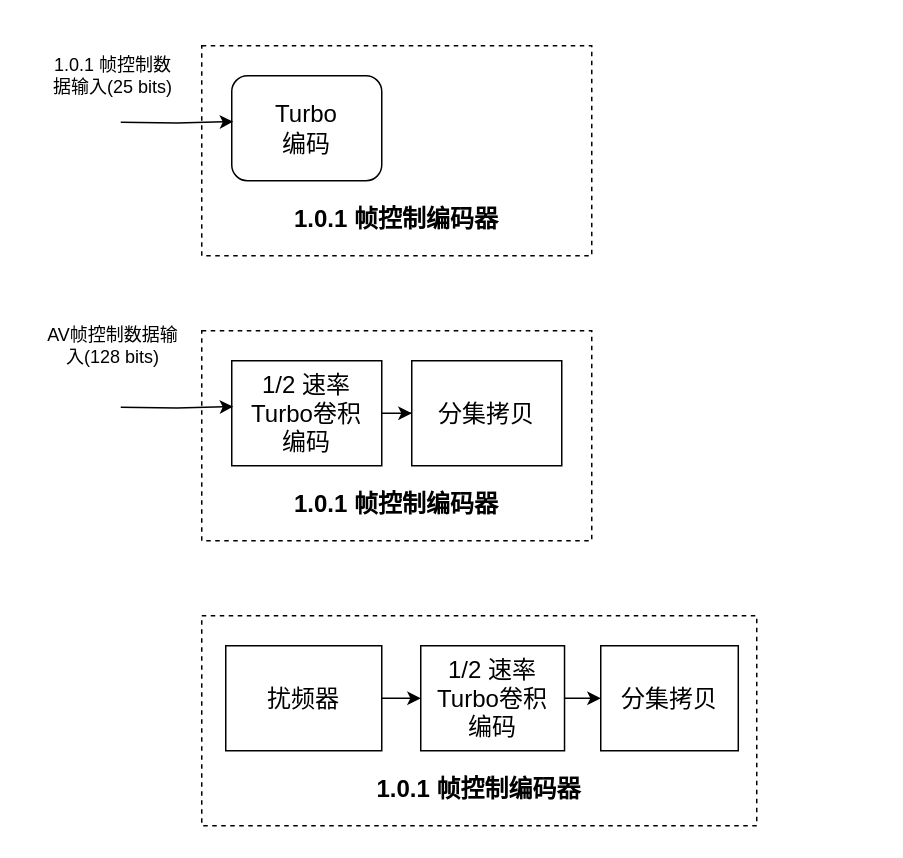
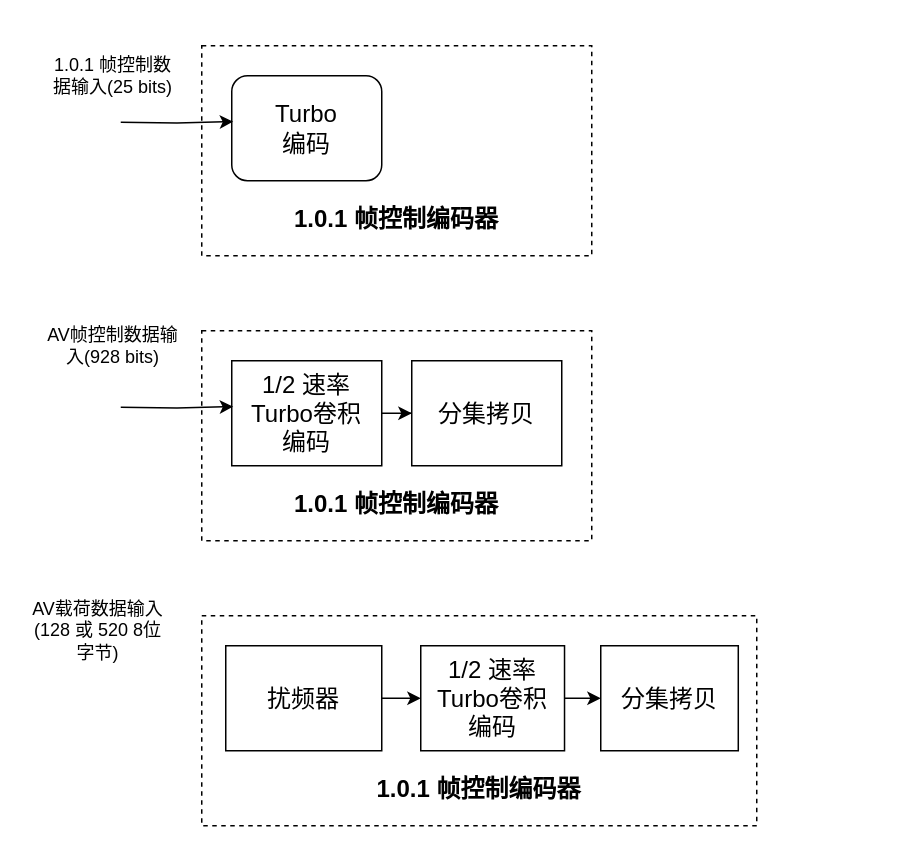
(113, 346) -> (113, 346)
none -> (98, 631)
